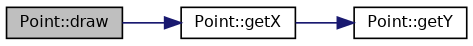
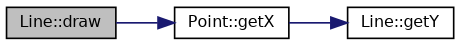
(64, 23) -> (61, 23)
(410, 23) -> (401, 23)
